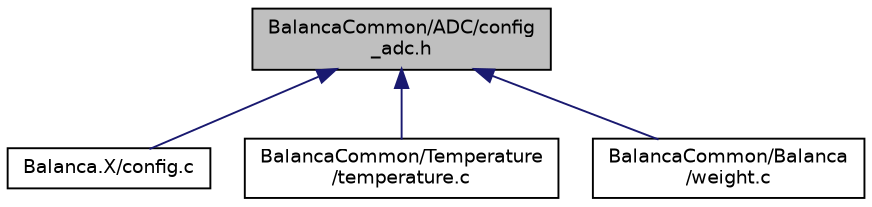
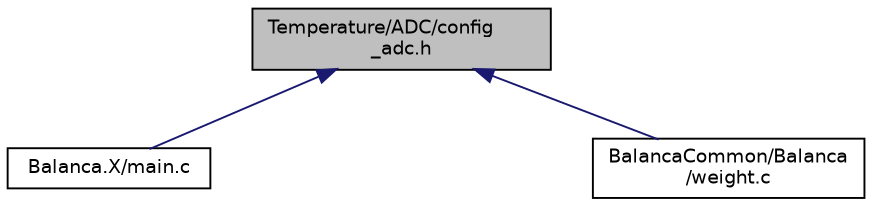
(402, 39) -> (402, 39)
(109, 168) -> (109, 168)
(402, 168) -> none
